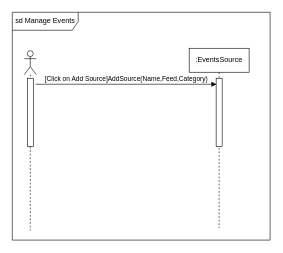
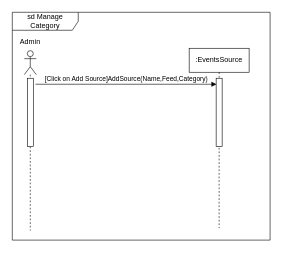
(45, 21) -> (45, 21)
none -> (34, 42)
